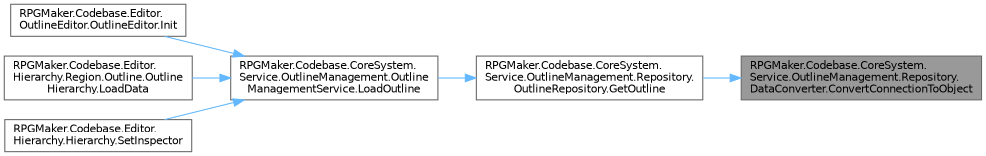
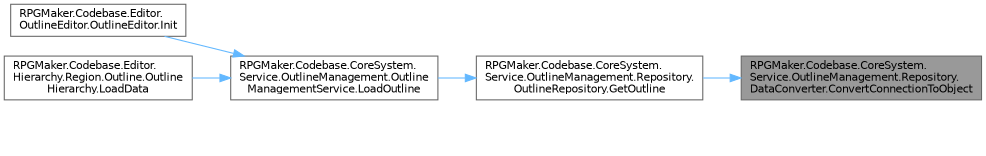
(98, 136) -> none
